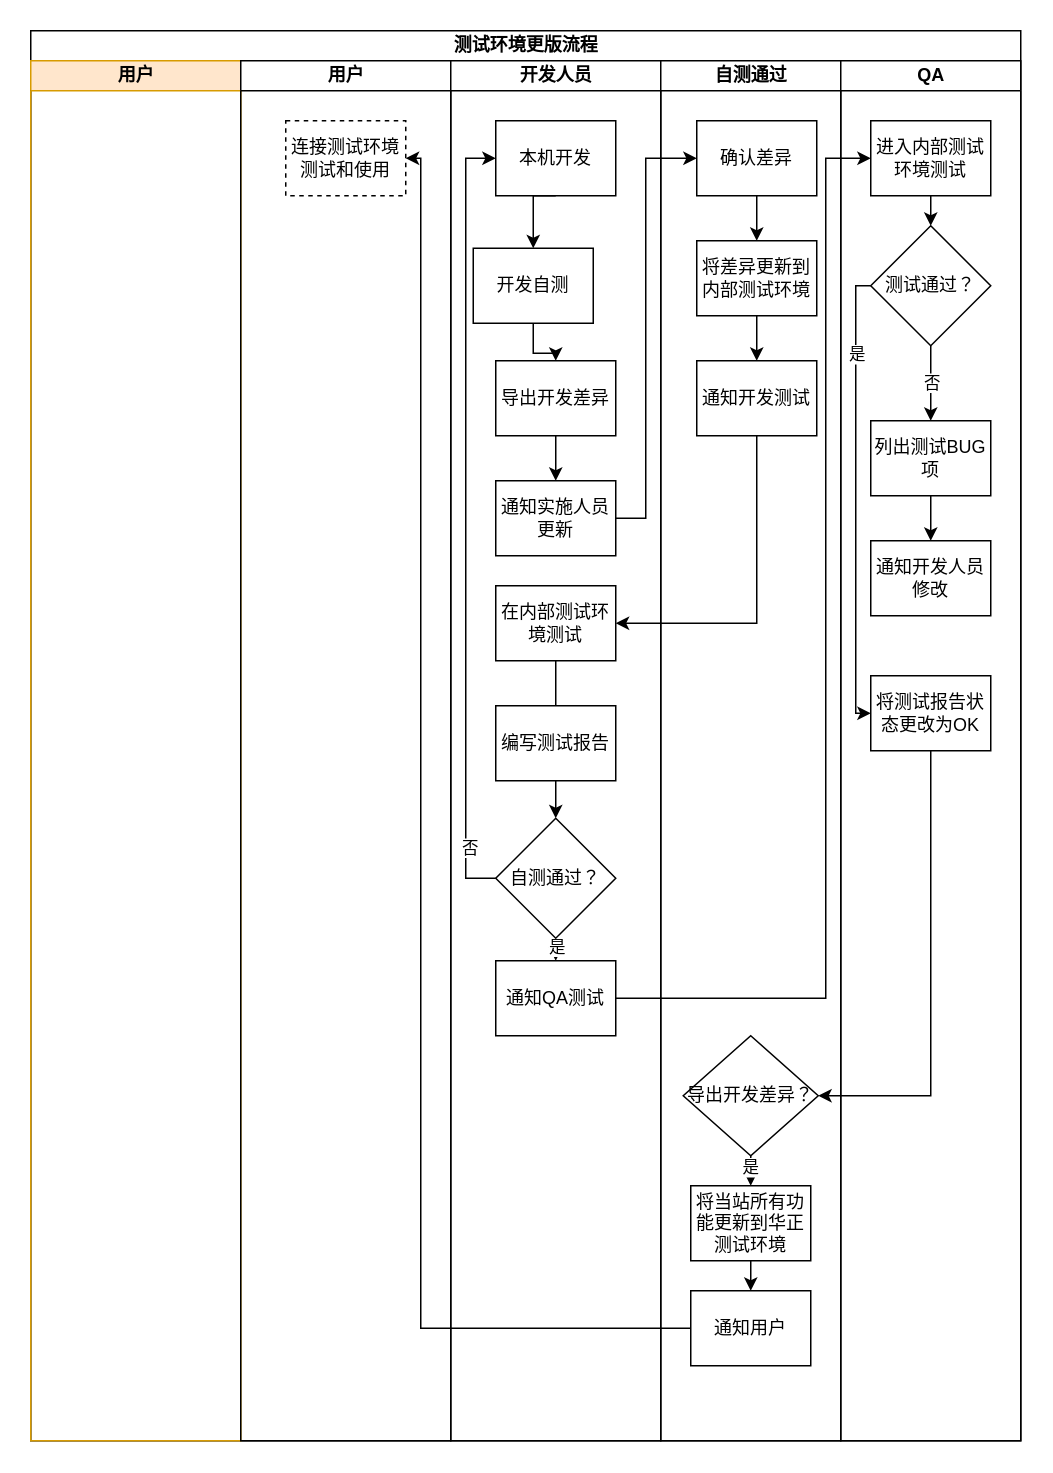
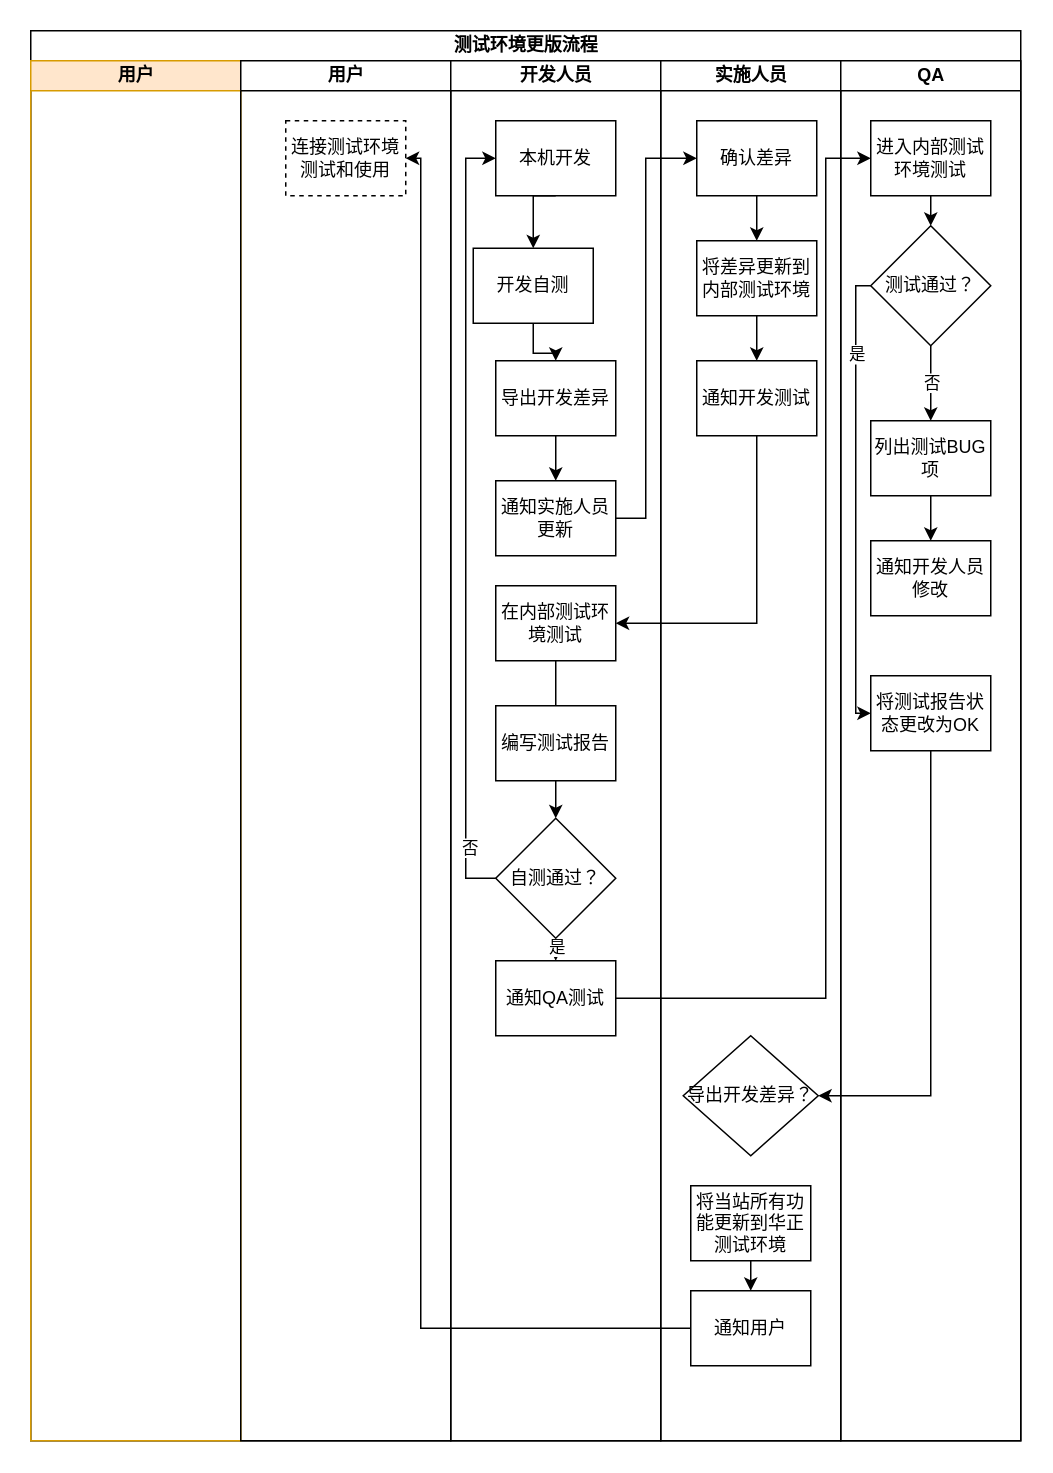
(752, 76) -> (752, 76)
(751, 1166) -> none
